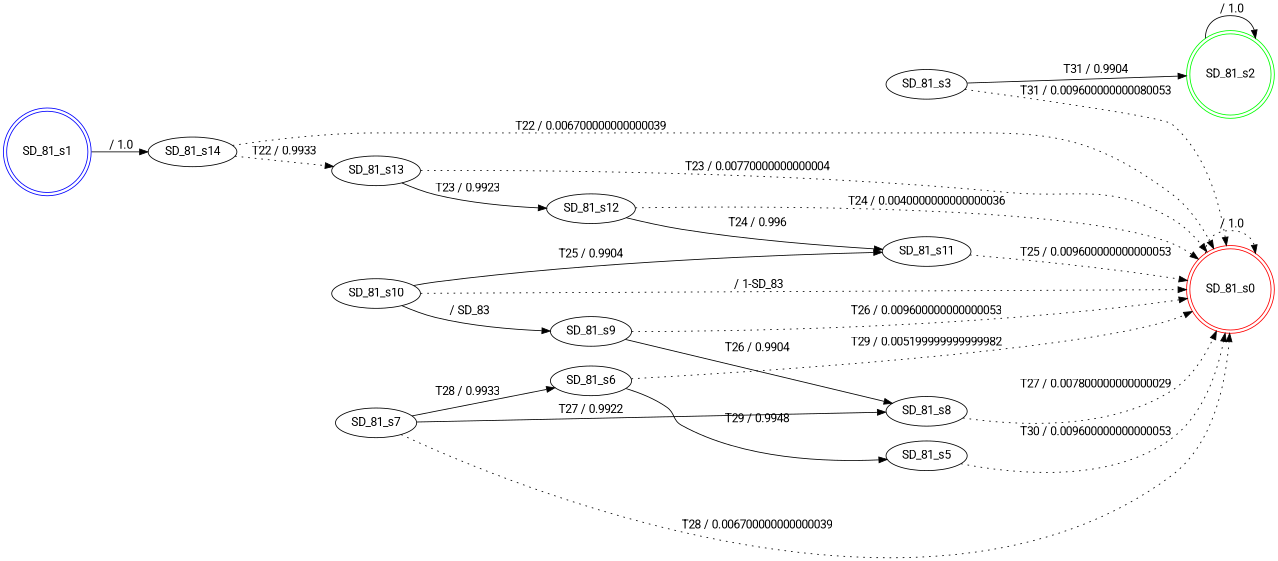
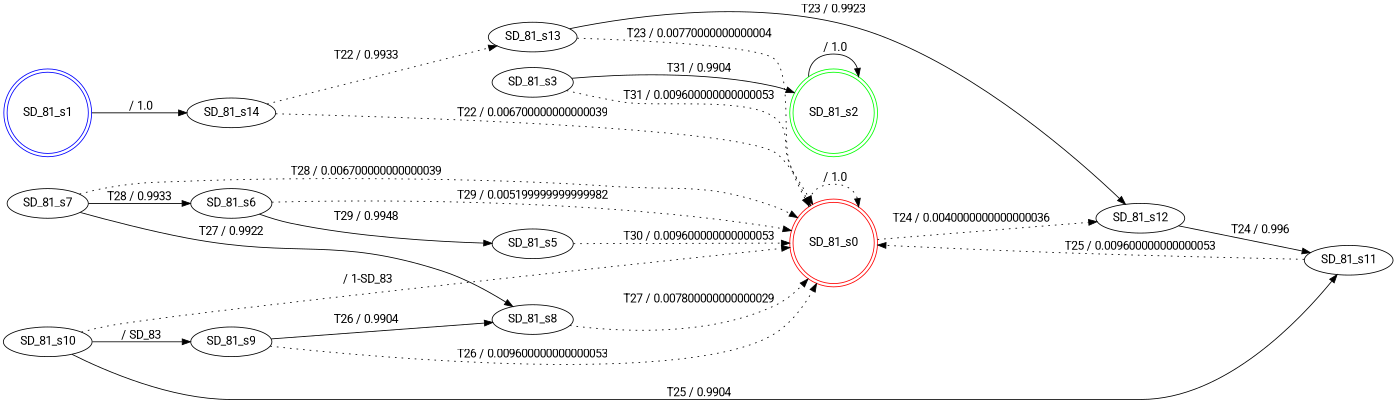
(1096, 91) -> (699, 96)
(916, 211) -> (983, 231)
